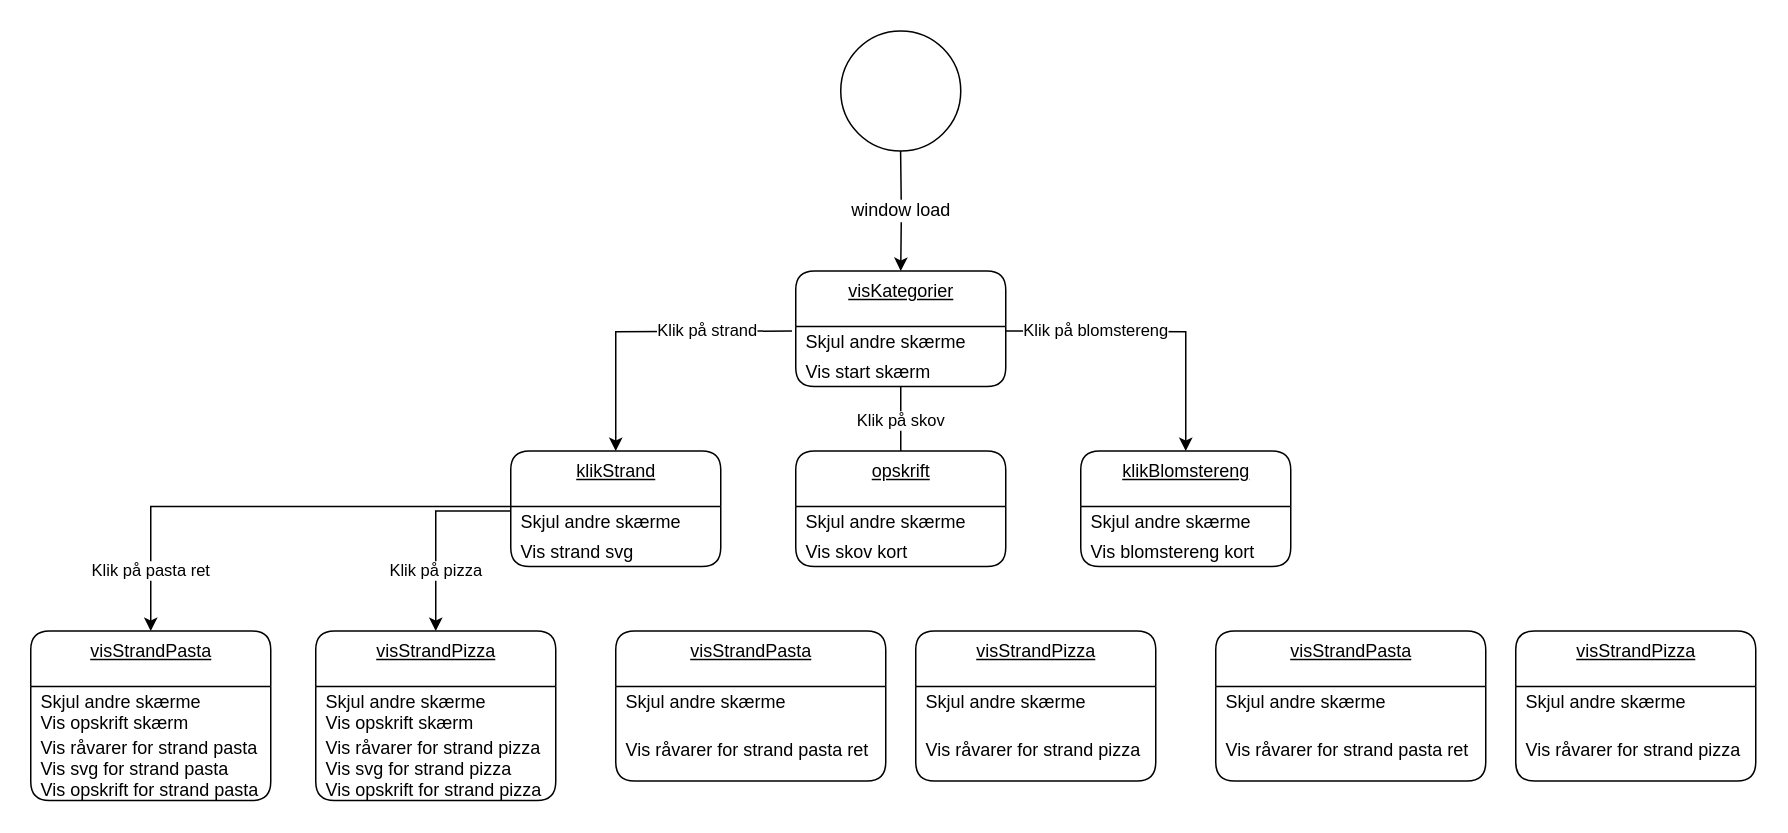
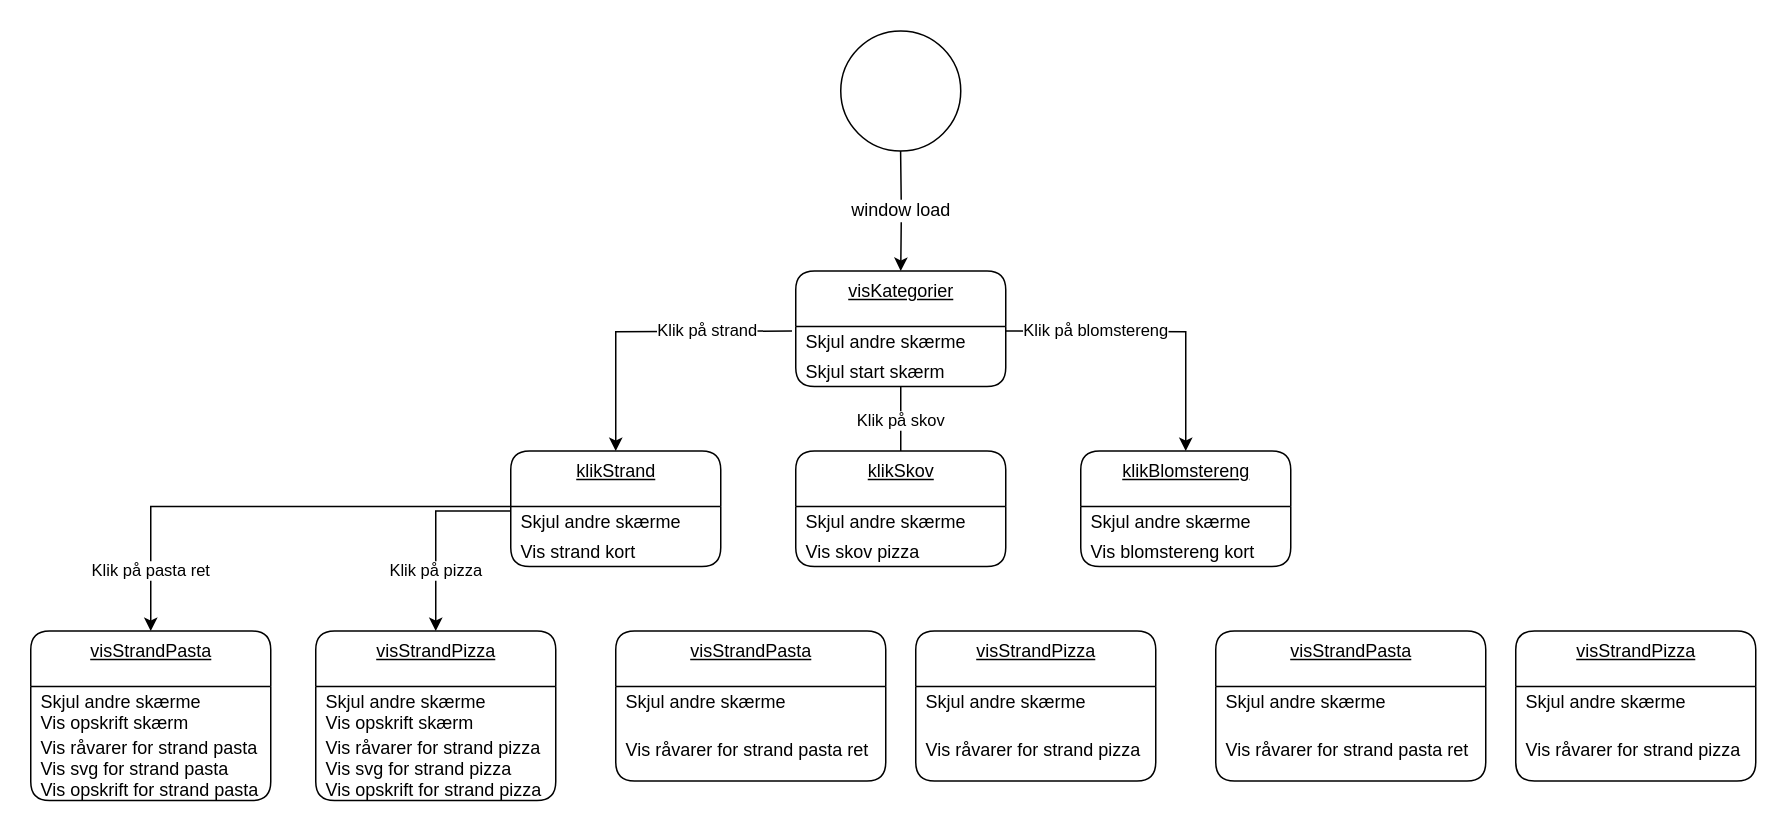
(874, 372) -> (884, 372)
(902, 472) -> (902, 472)
(584, 552) -> (589, 552)
(864, 552) -> (867, 552)
